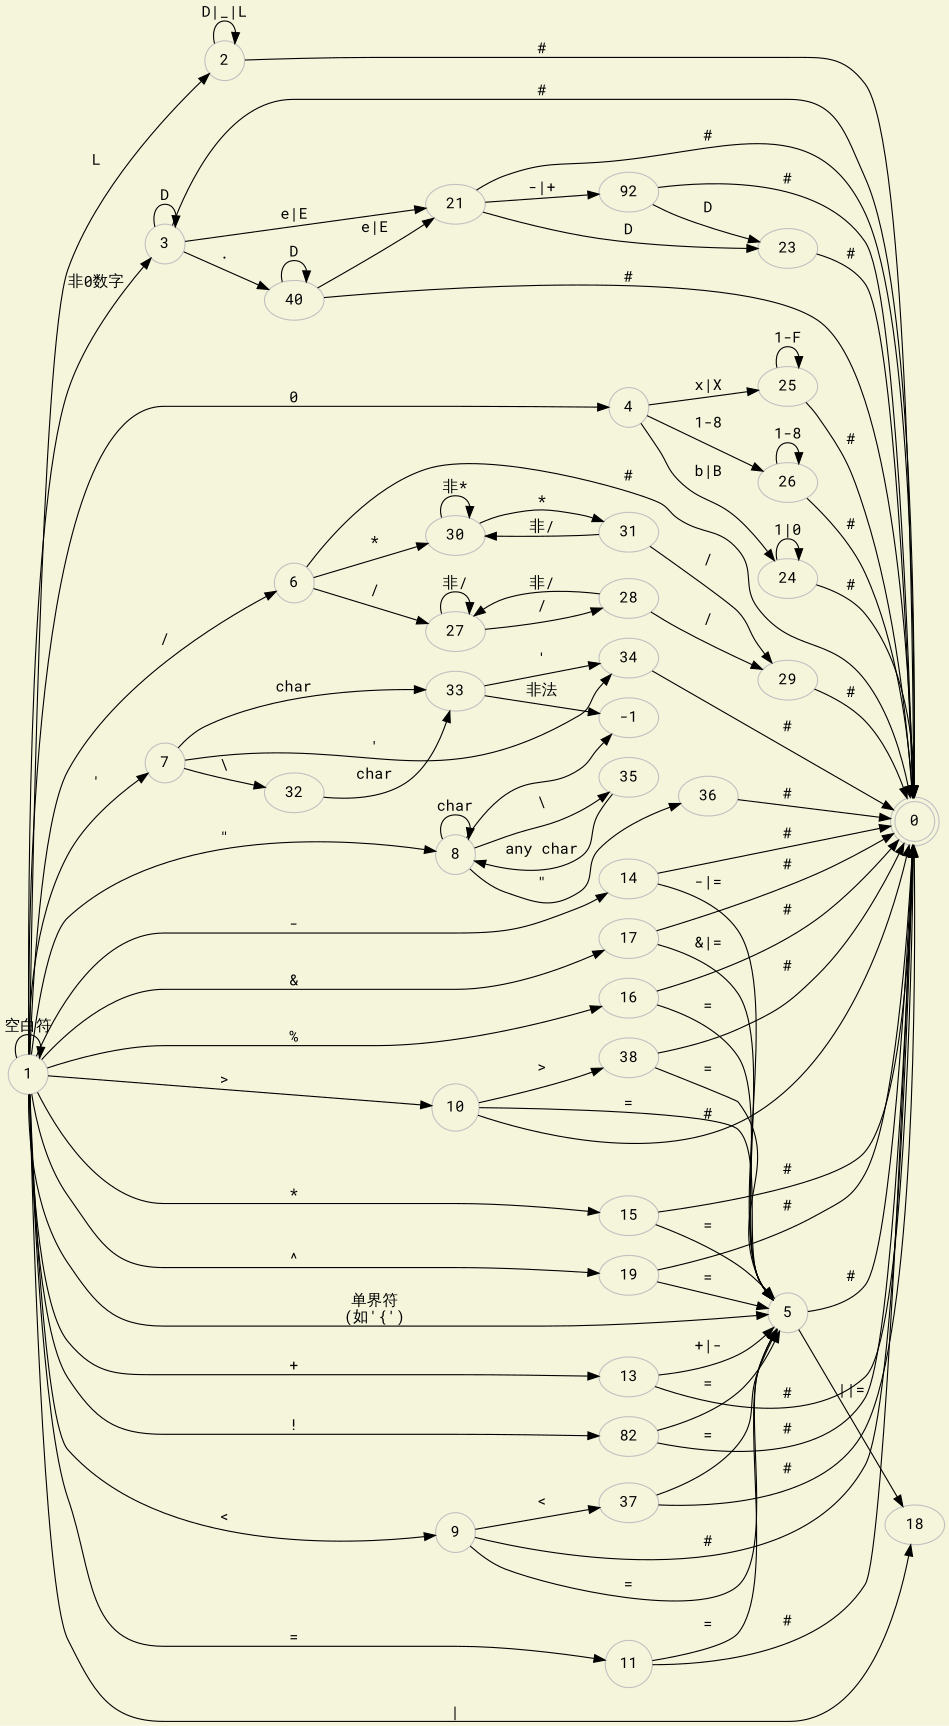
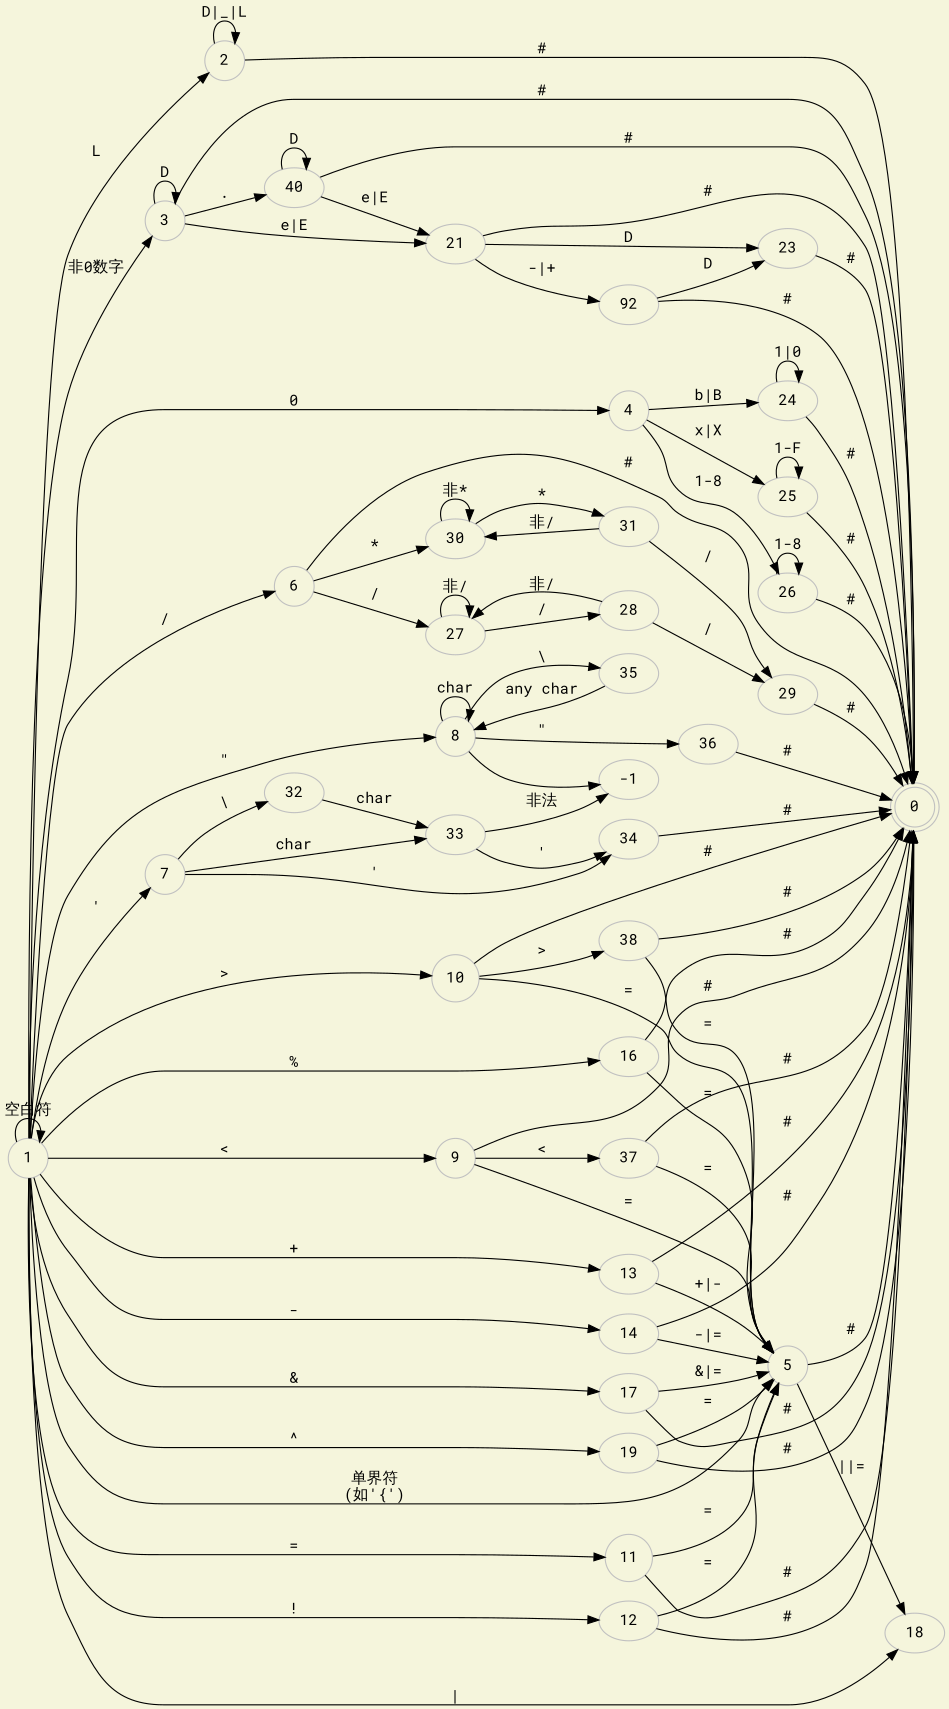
(629, 1216) -> none
(629, 1437) -> (629, 1621)
